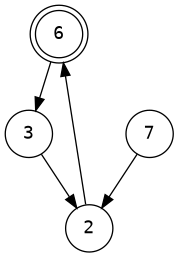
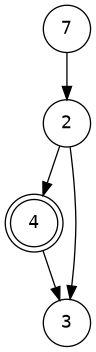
(59, 34) -> (34, 223)
(55, 176) -> (76, 217)
